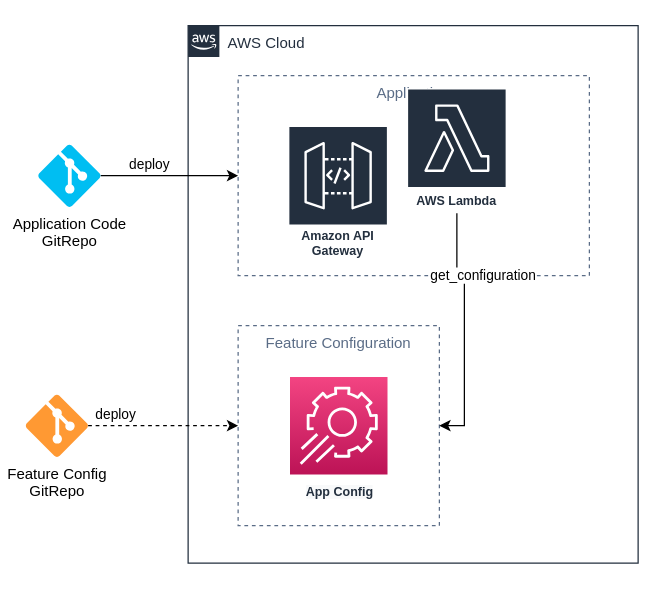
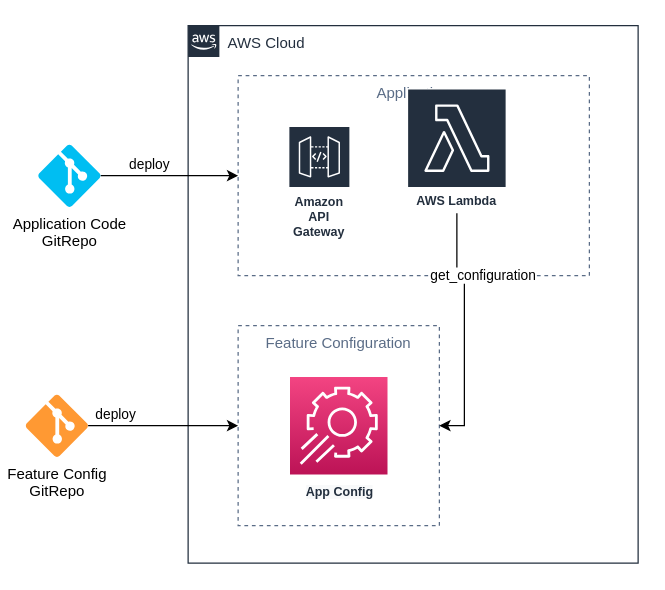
(338, 194) -> (319, 185)
(160, 426) -> (160, 426)
